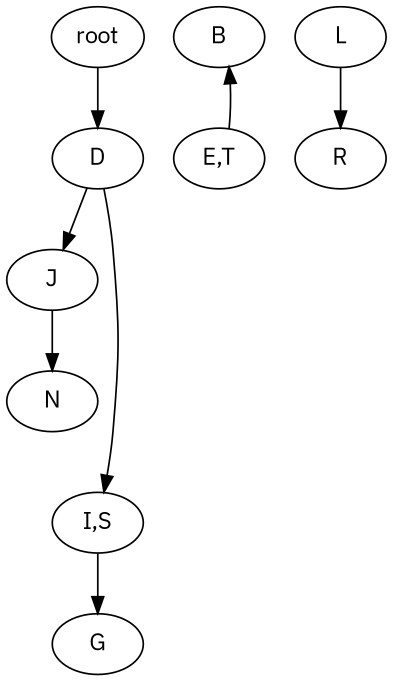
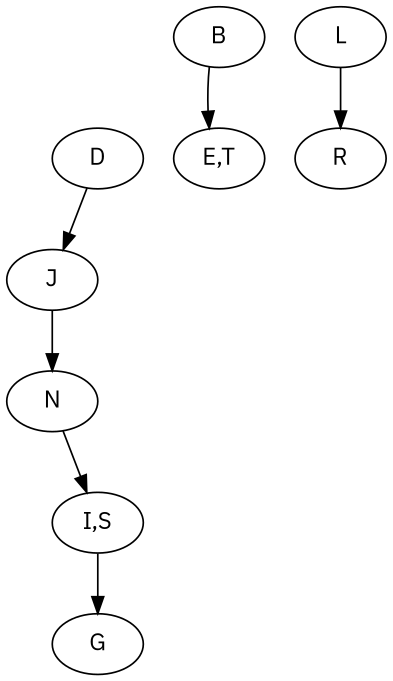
(98, 37) -> none
(230, 106) -> (208, 89)
(118, 332) -> (72, 454)
